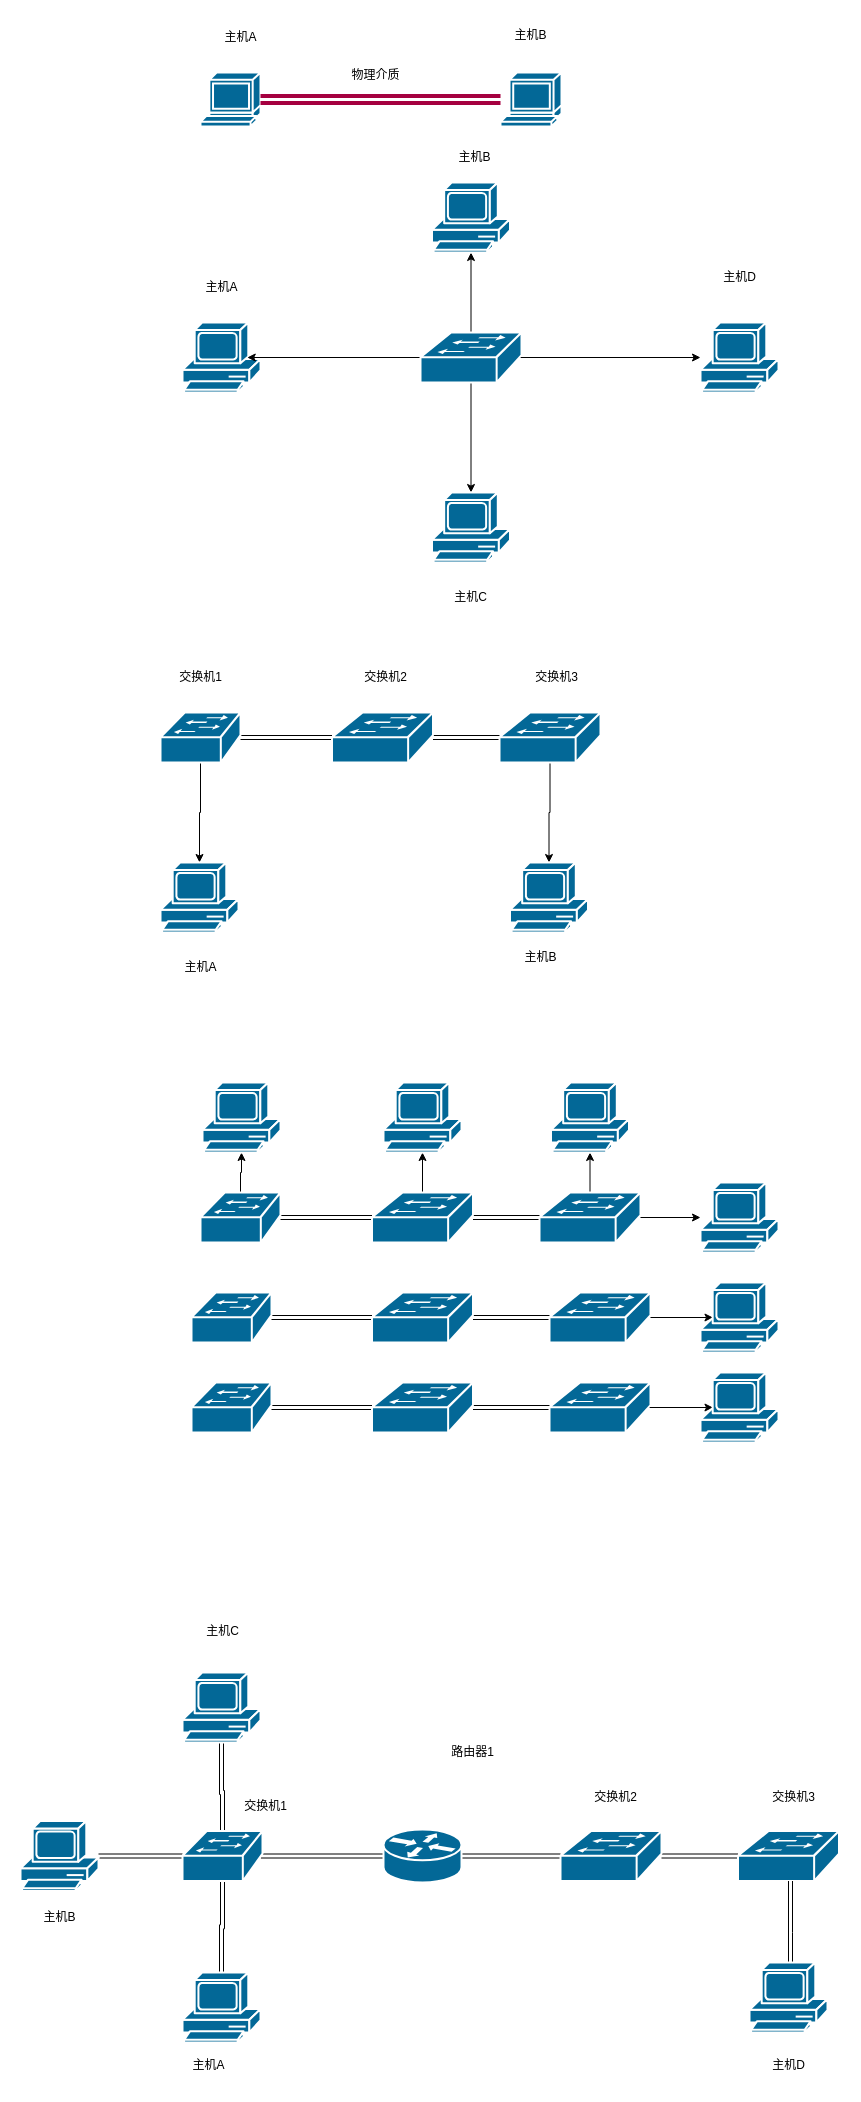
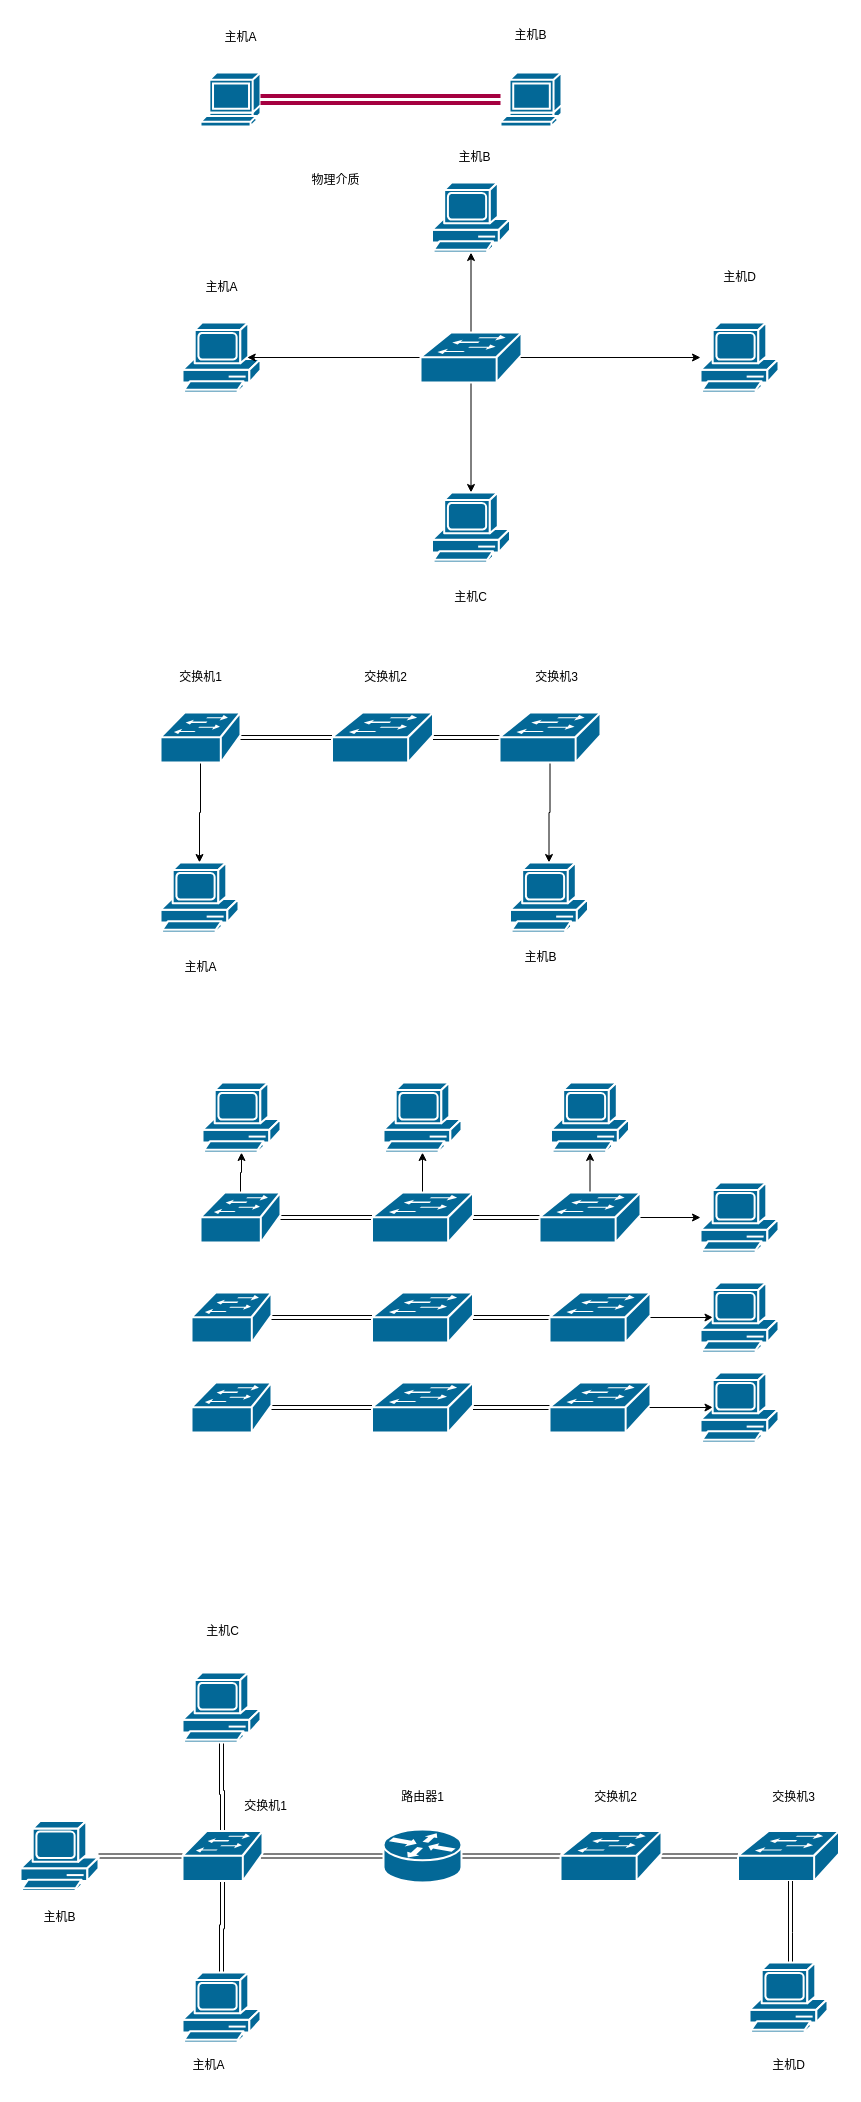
(376, 76) -> (336, 181)
(473, 1753) -> (423, 1798)
